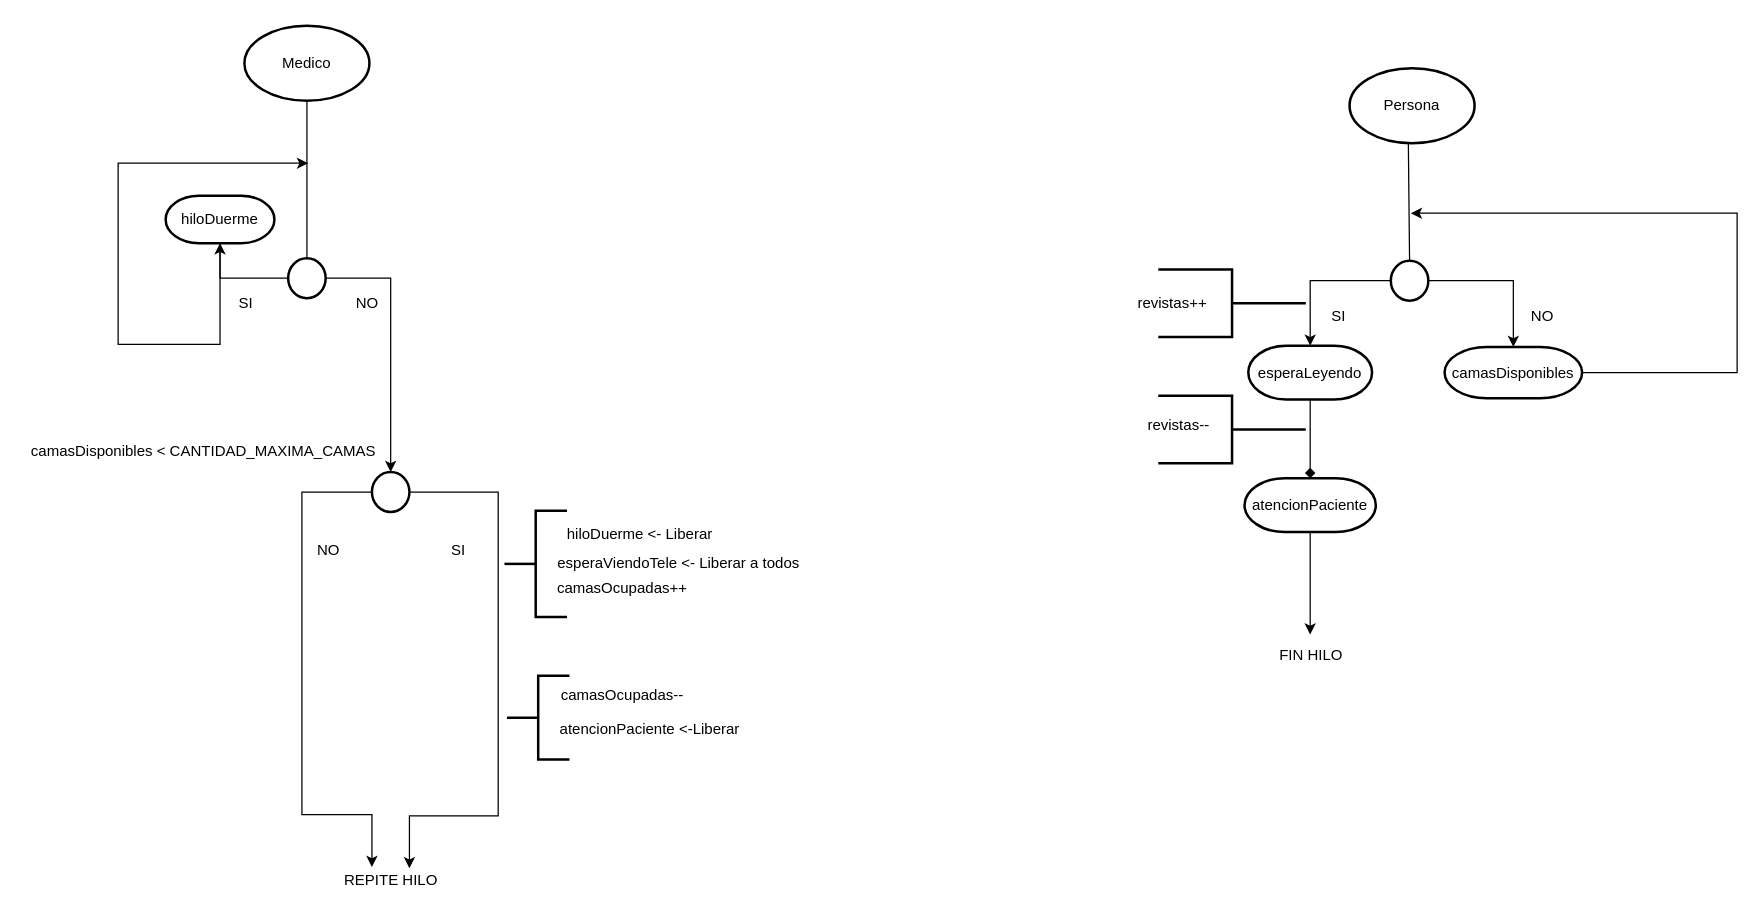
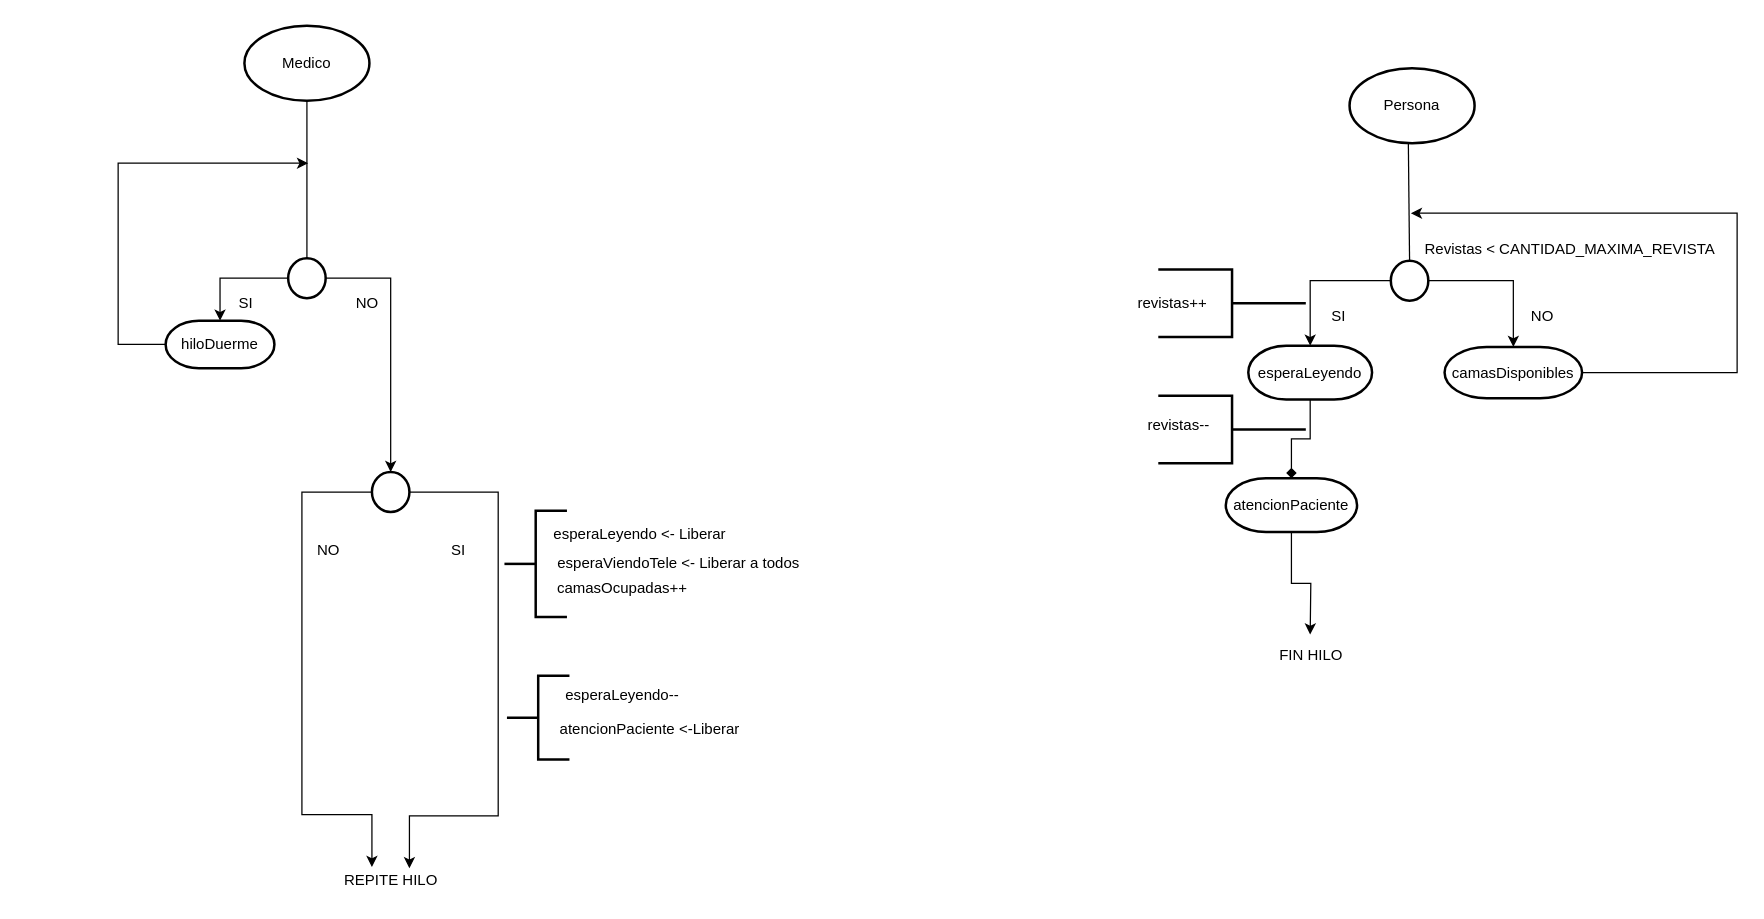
(220, 219) -> (220, 344)
none -> (1569, 249)
(203, 452) -> none
(1310, 505) -> (1291, 505)
(640, 534) -> (640, 534)
(623, 696) -> (623, 696)
